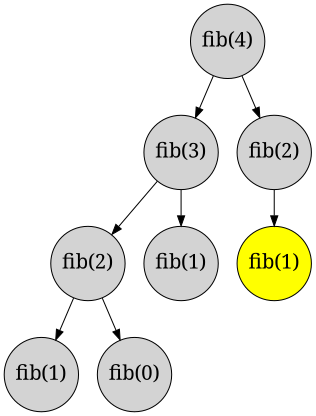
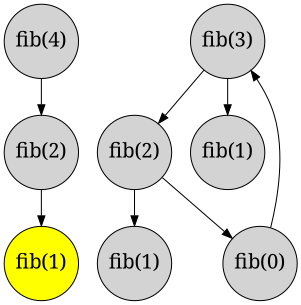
(206, 92) -> (280, 151)
